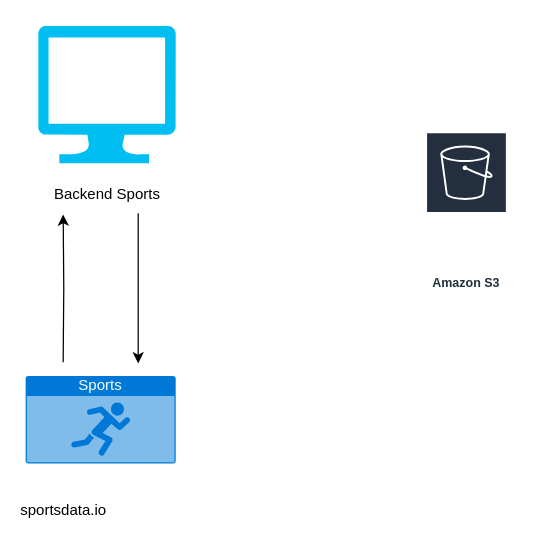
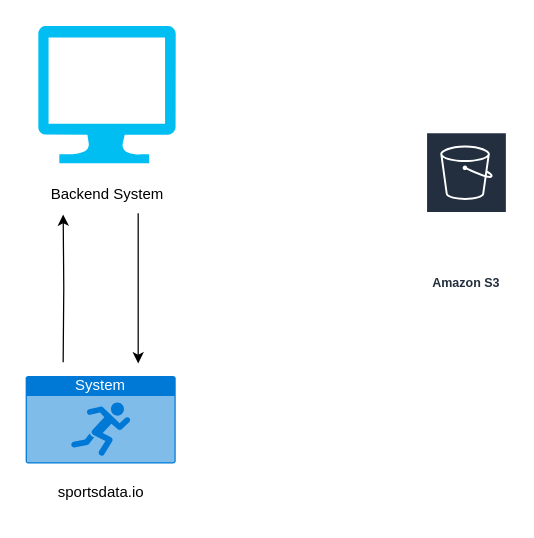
(108, 194) -> (108, 194)
(101, 386) -> (101, 386)
(63, 511) -> (101, 492)
